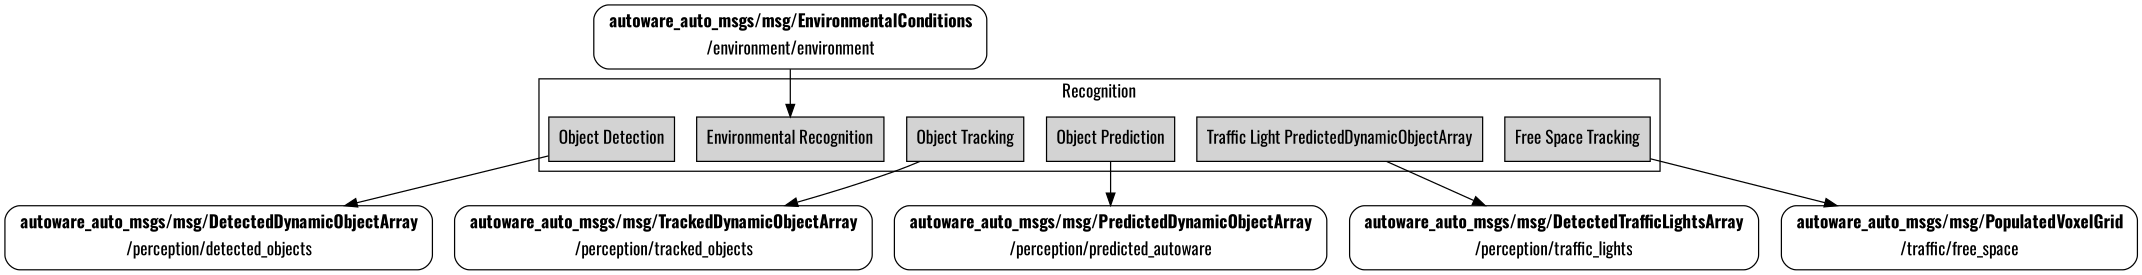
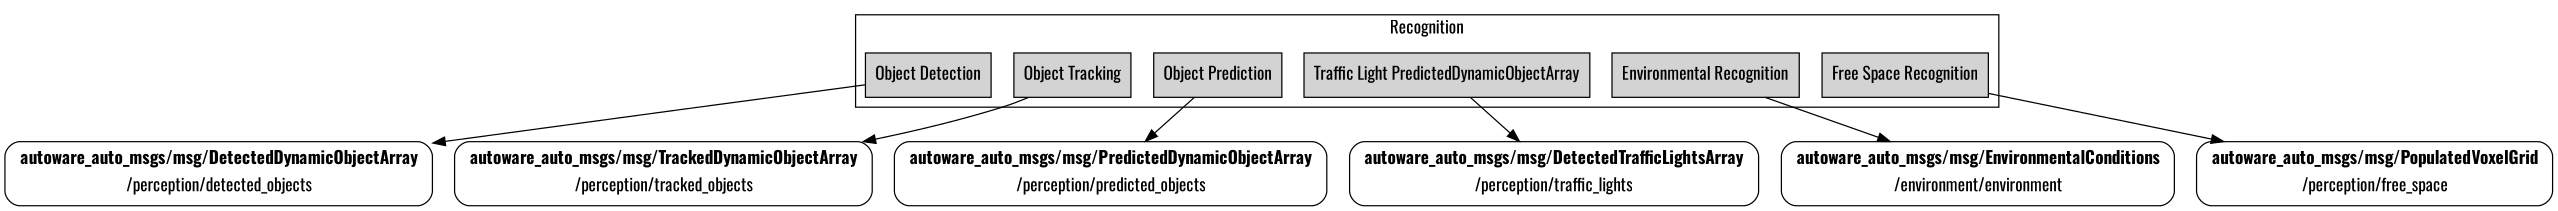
(790, 87) -> (1822, 117)
(1578, 139) -> (1905, 75)
(1111, 250) -> (1111, 186)
(1960, 250) -> (2375, 186)
